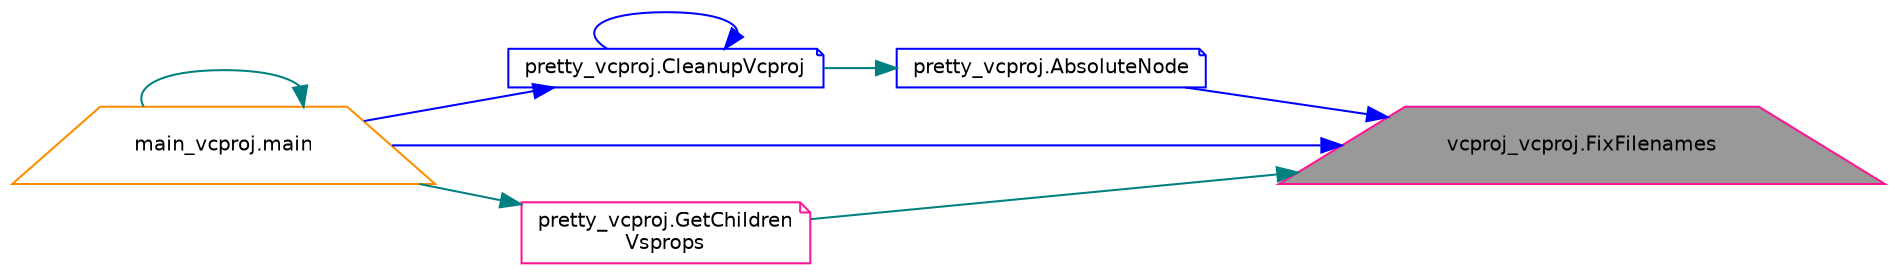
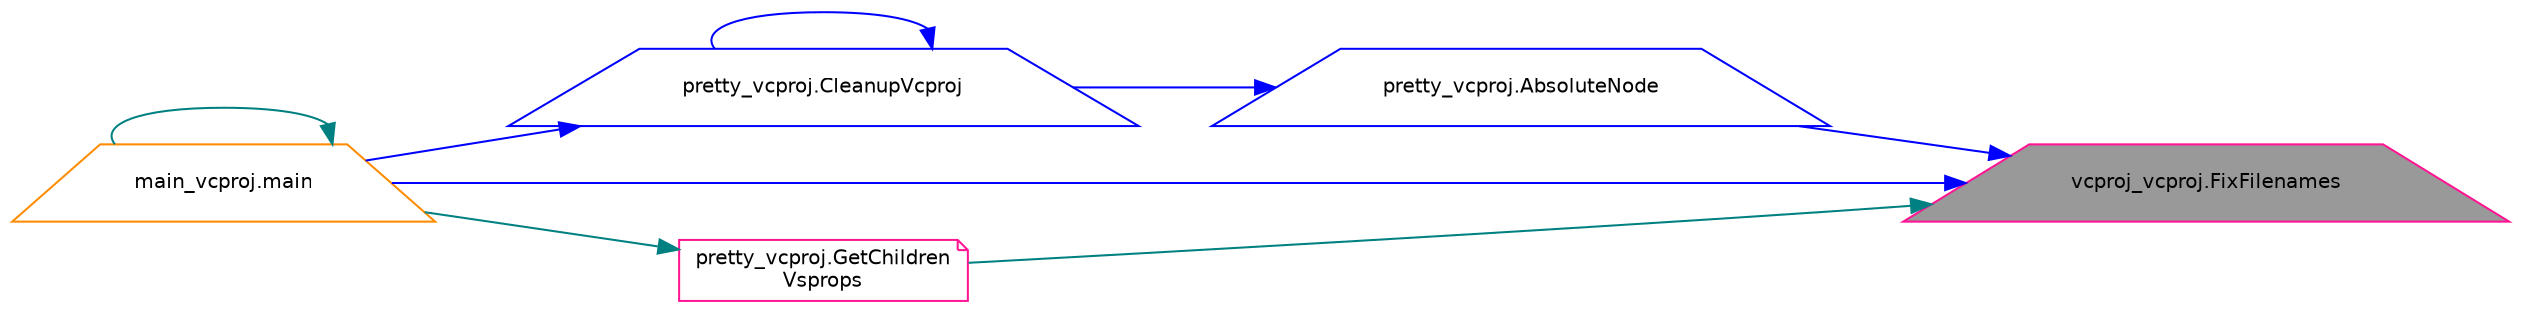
(666, 68) -> (824, 87)
(850, 68) -> (1164, 87)
(1051, 68) -> (1521, 87)
